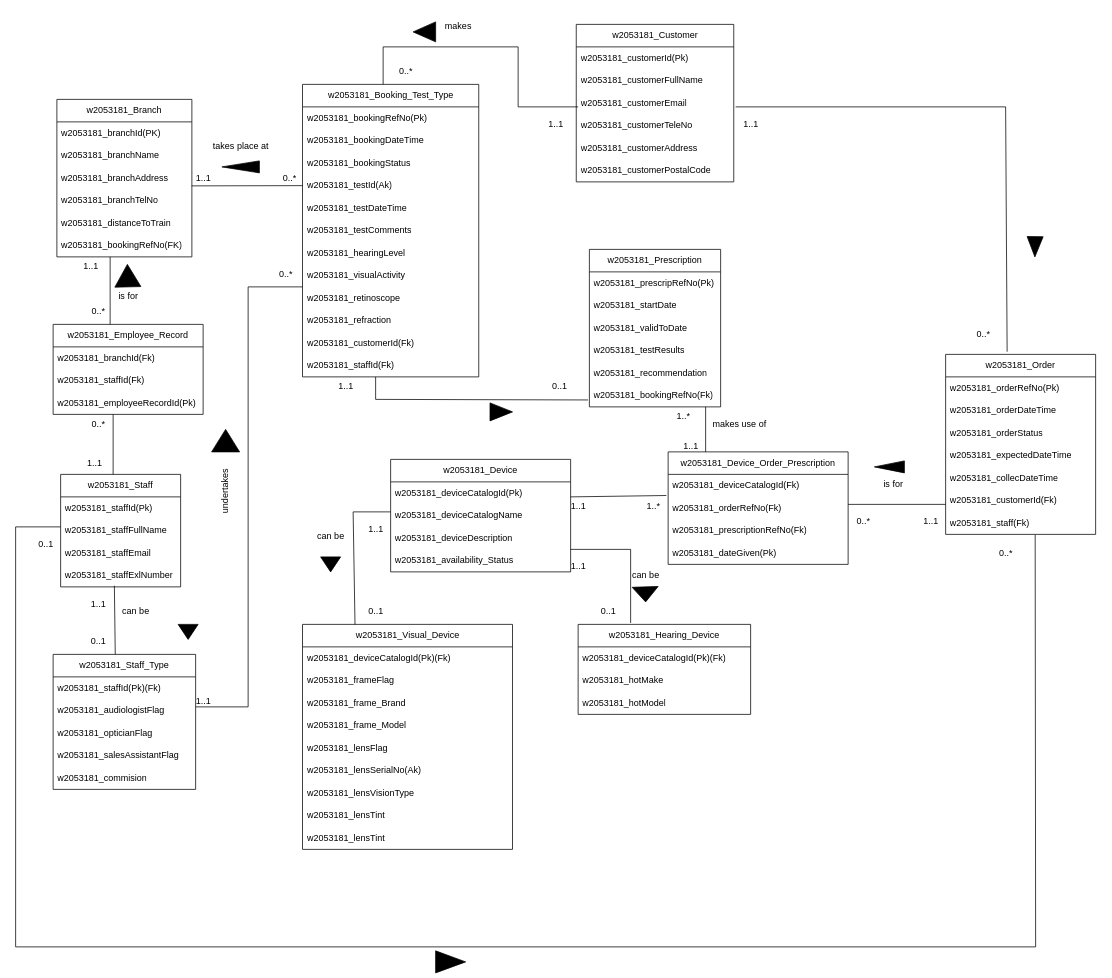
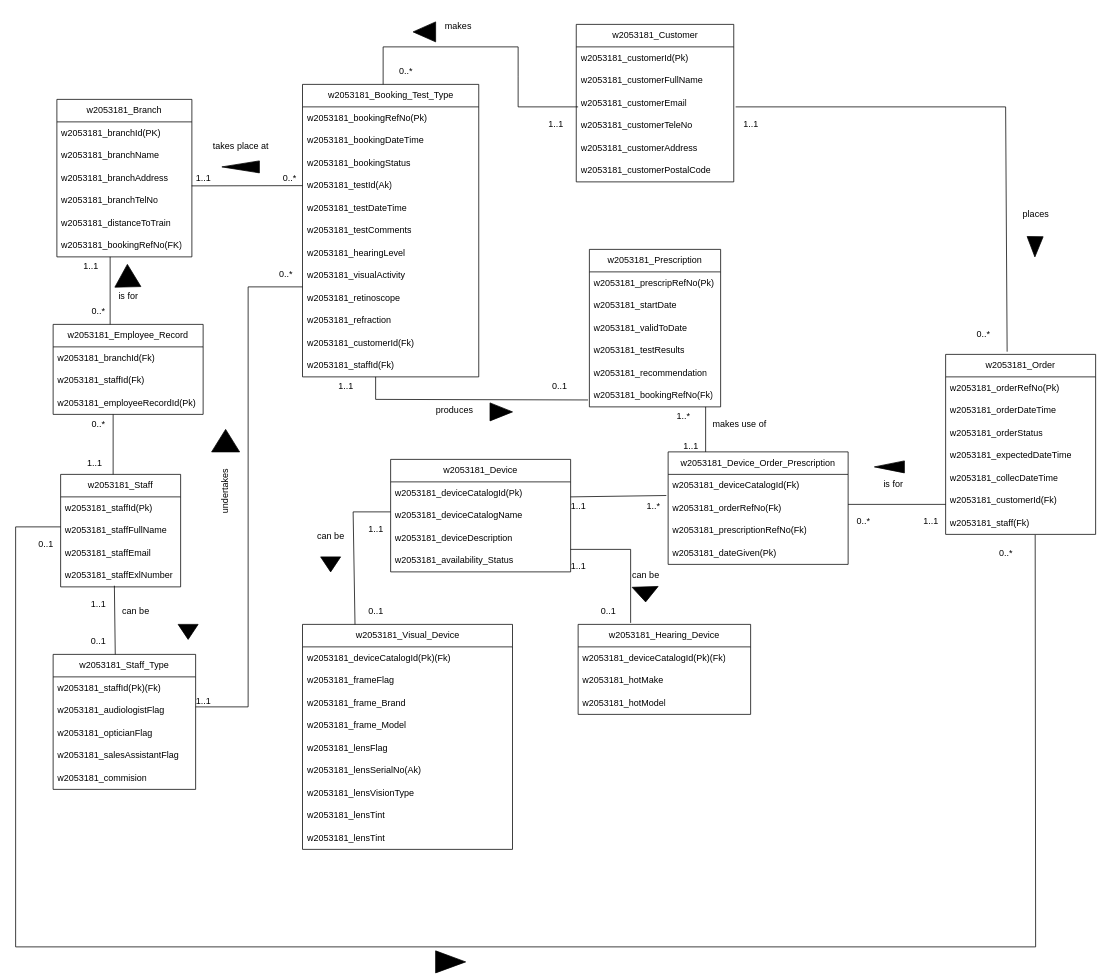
none -> (1035, 214)
none -> (454, 411)
